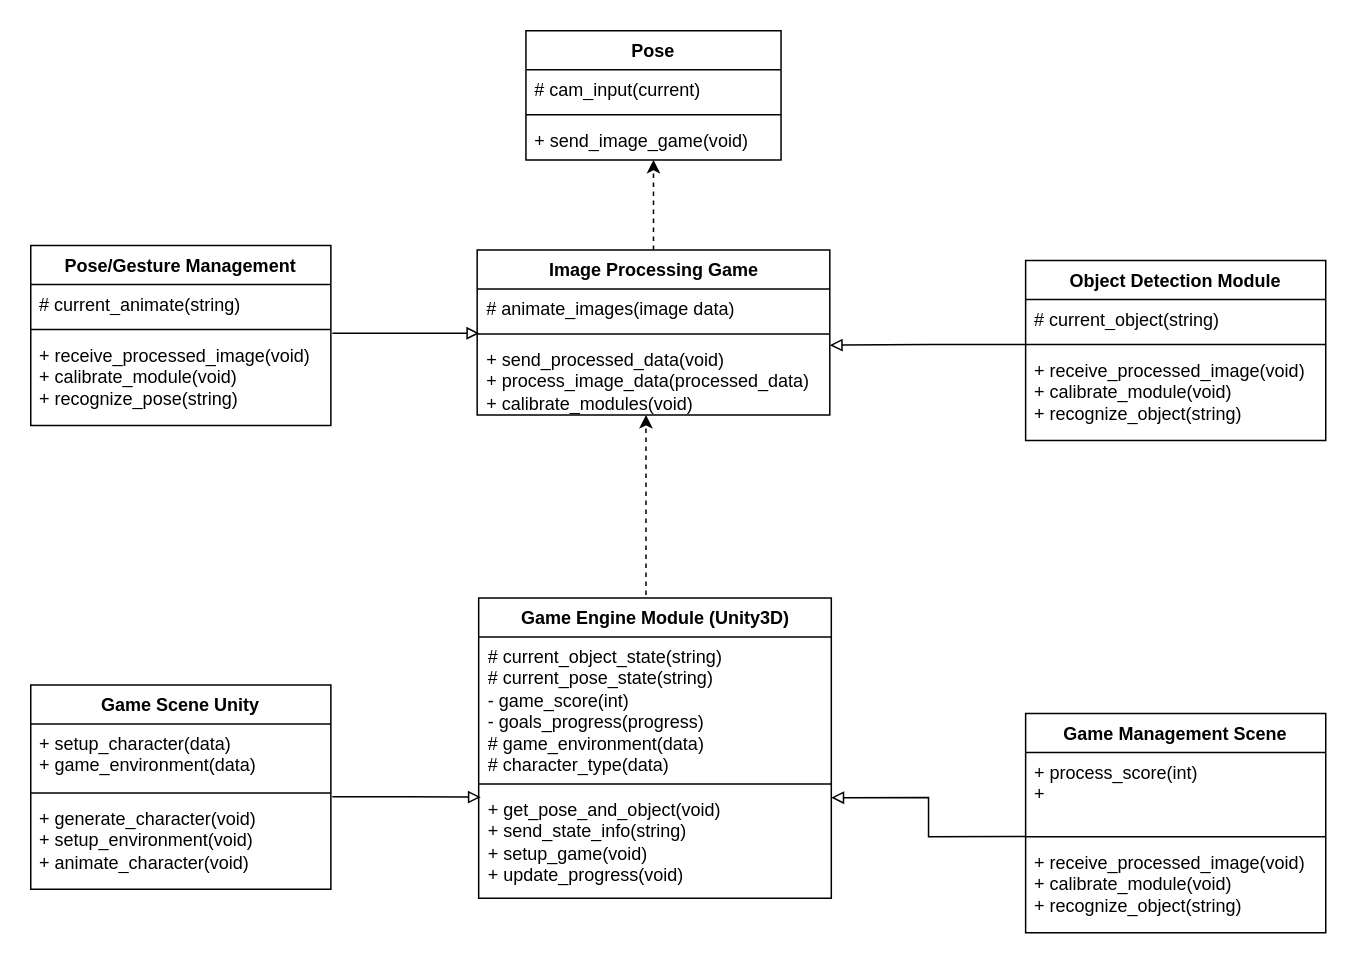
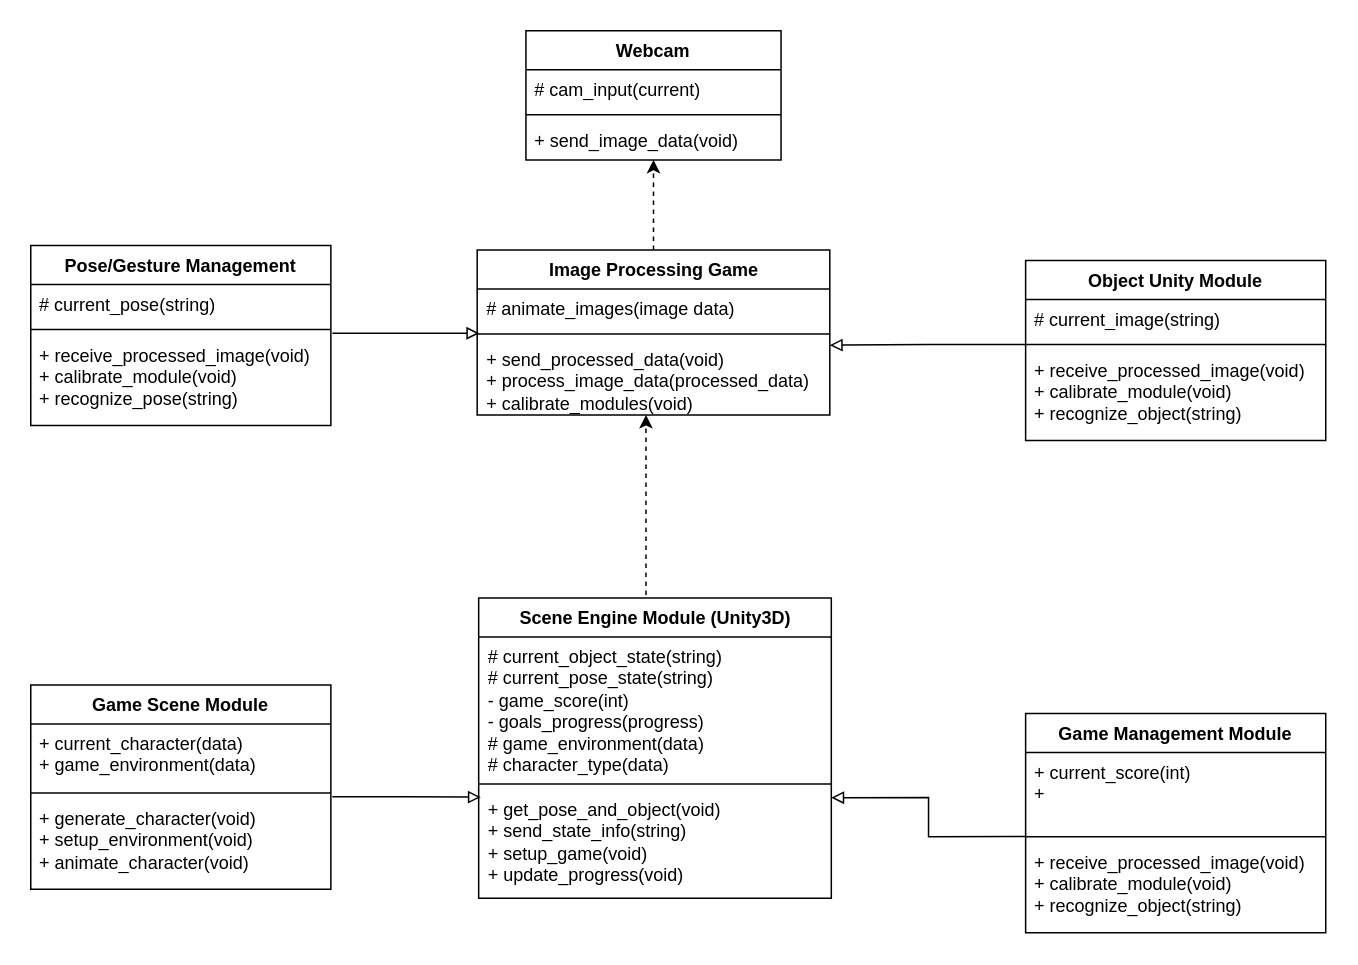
(653, 52) -> (653, 52)
(644, 142) -> (644, 142)
(1175, 282) -> (1175, 282)
(159, 306) -> (146, 306)
(1151, 321) -> (1143, 321)
(656, 619) -> (656, 619)
(181, 706) -> (181, 706)
(1175, 735) -> (1175, 735)
(156, 756) -> (163, 756)
(1130, 784) -> (1130, 784)
